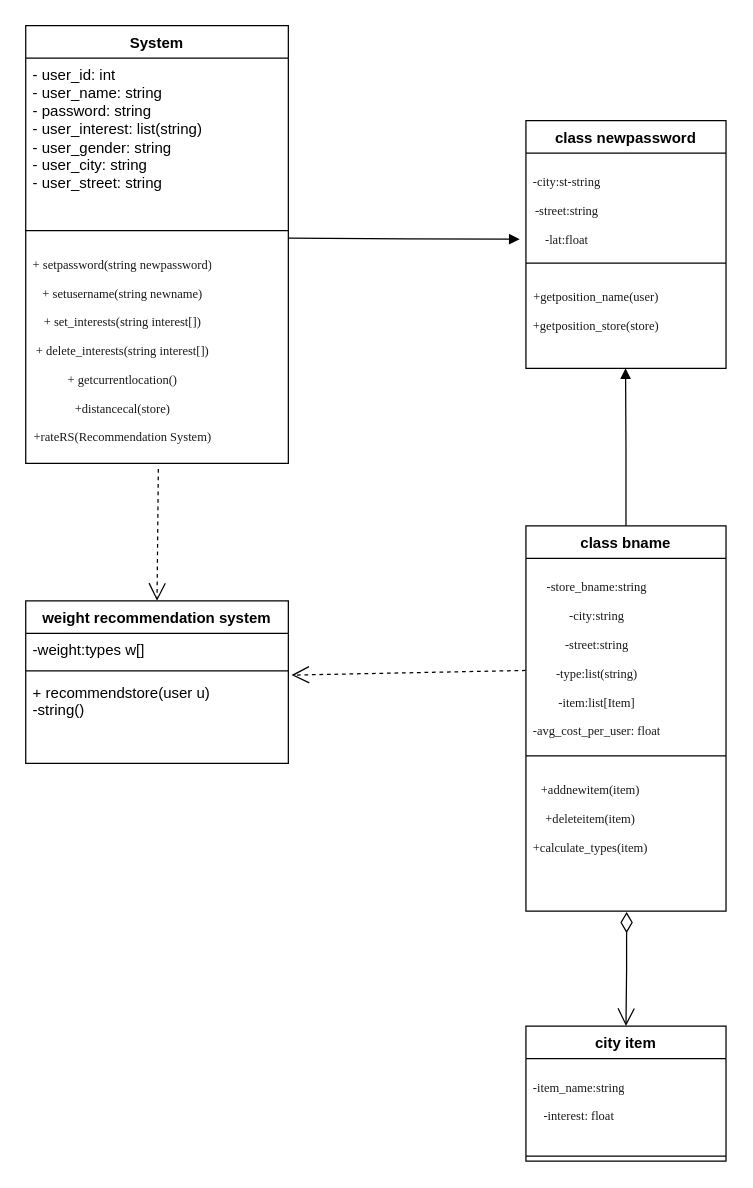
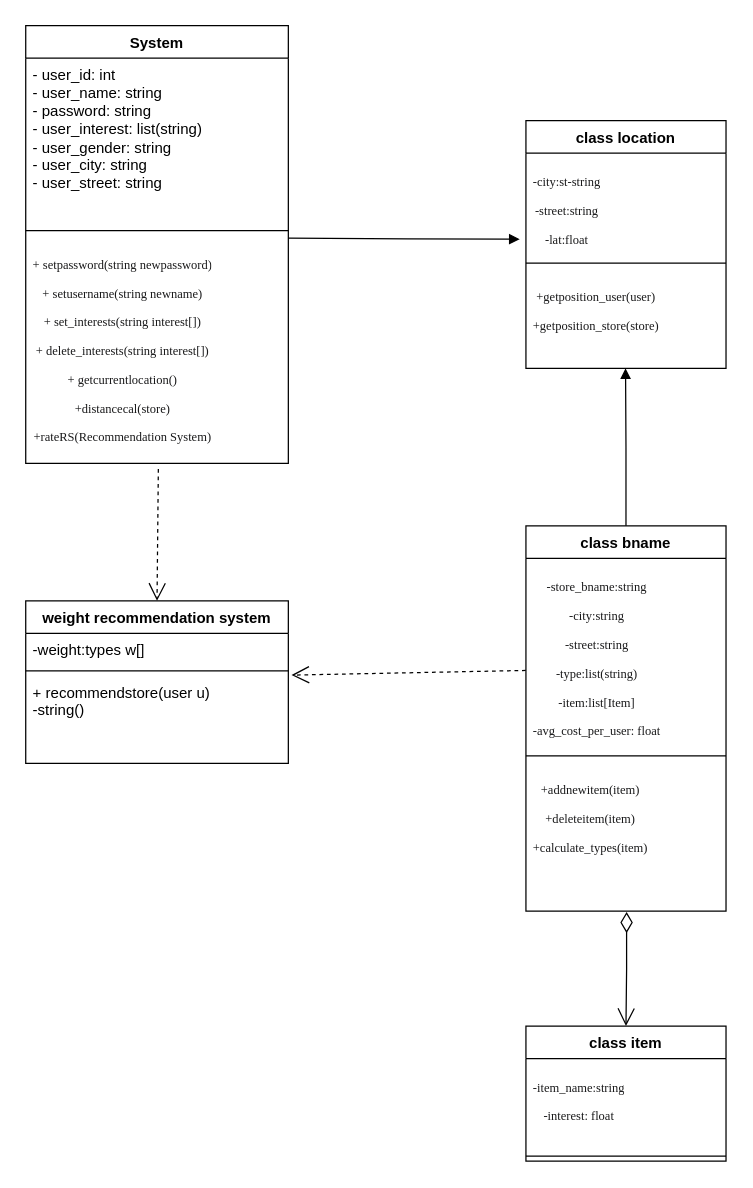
(626, 138) -> (626, 138)
(627, 304) -> (627, 304)
(626, 1043) -> (626, 1043)
